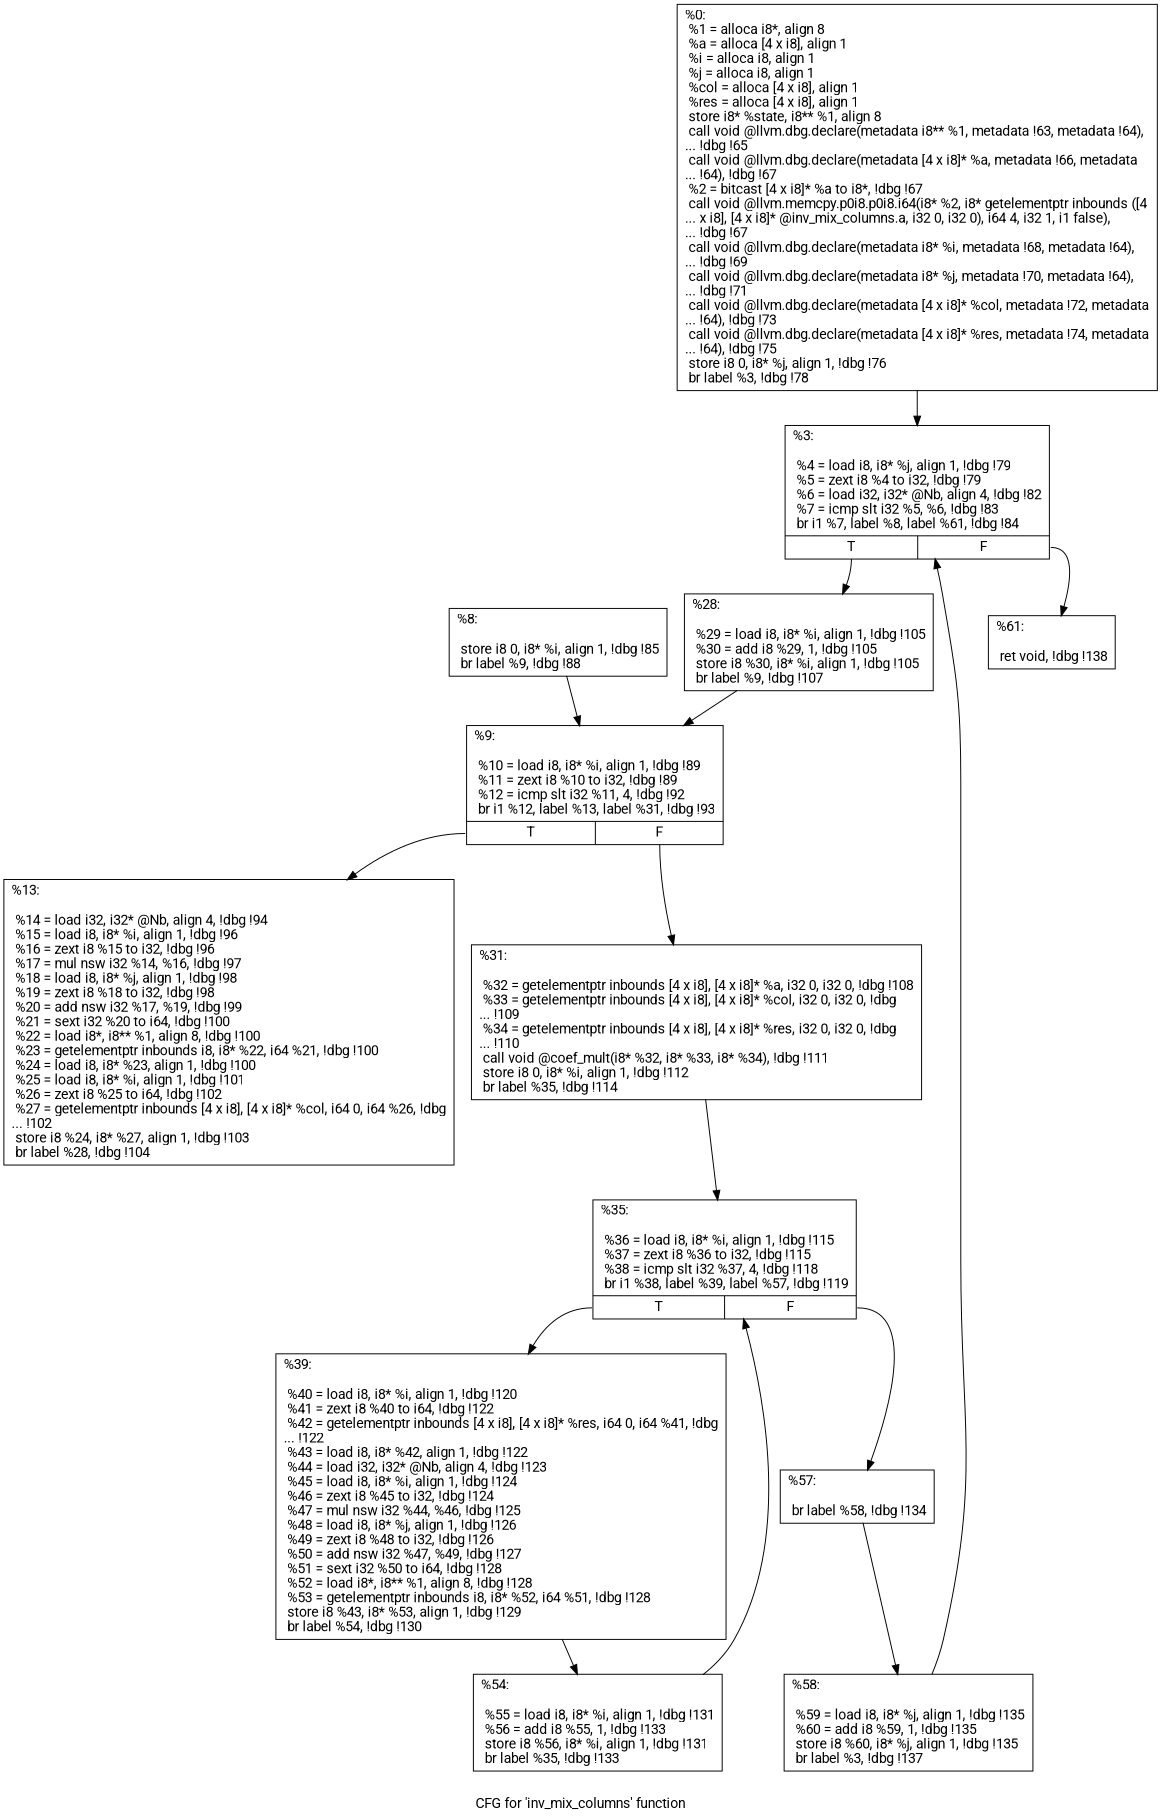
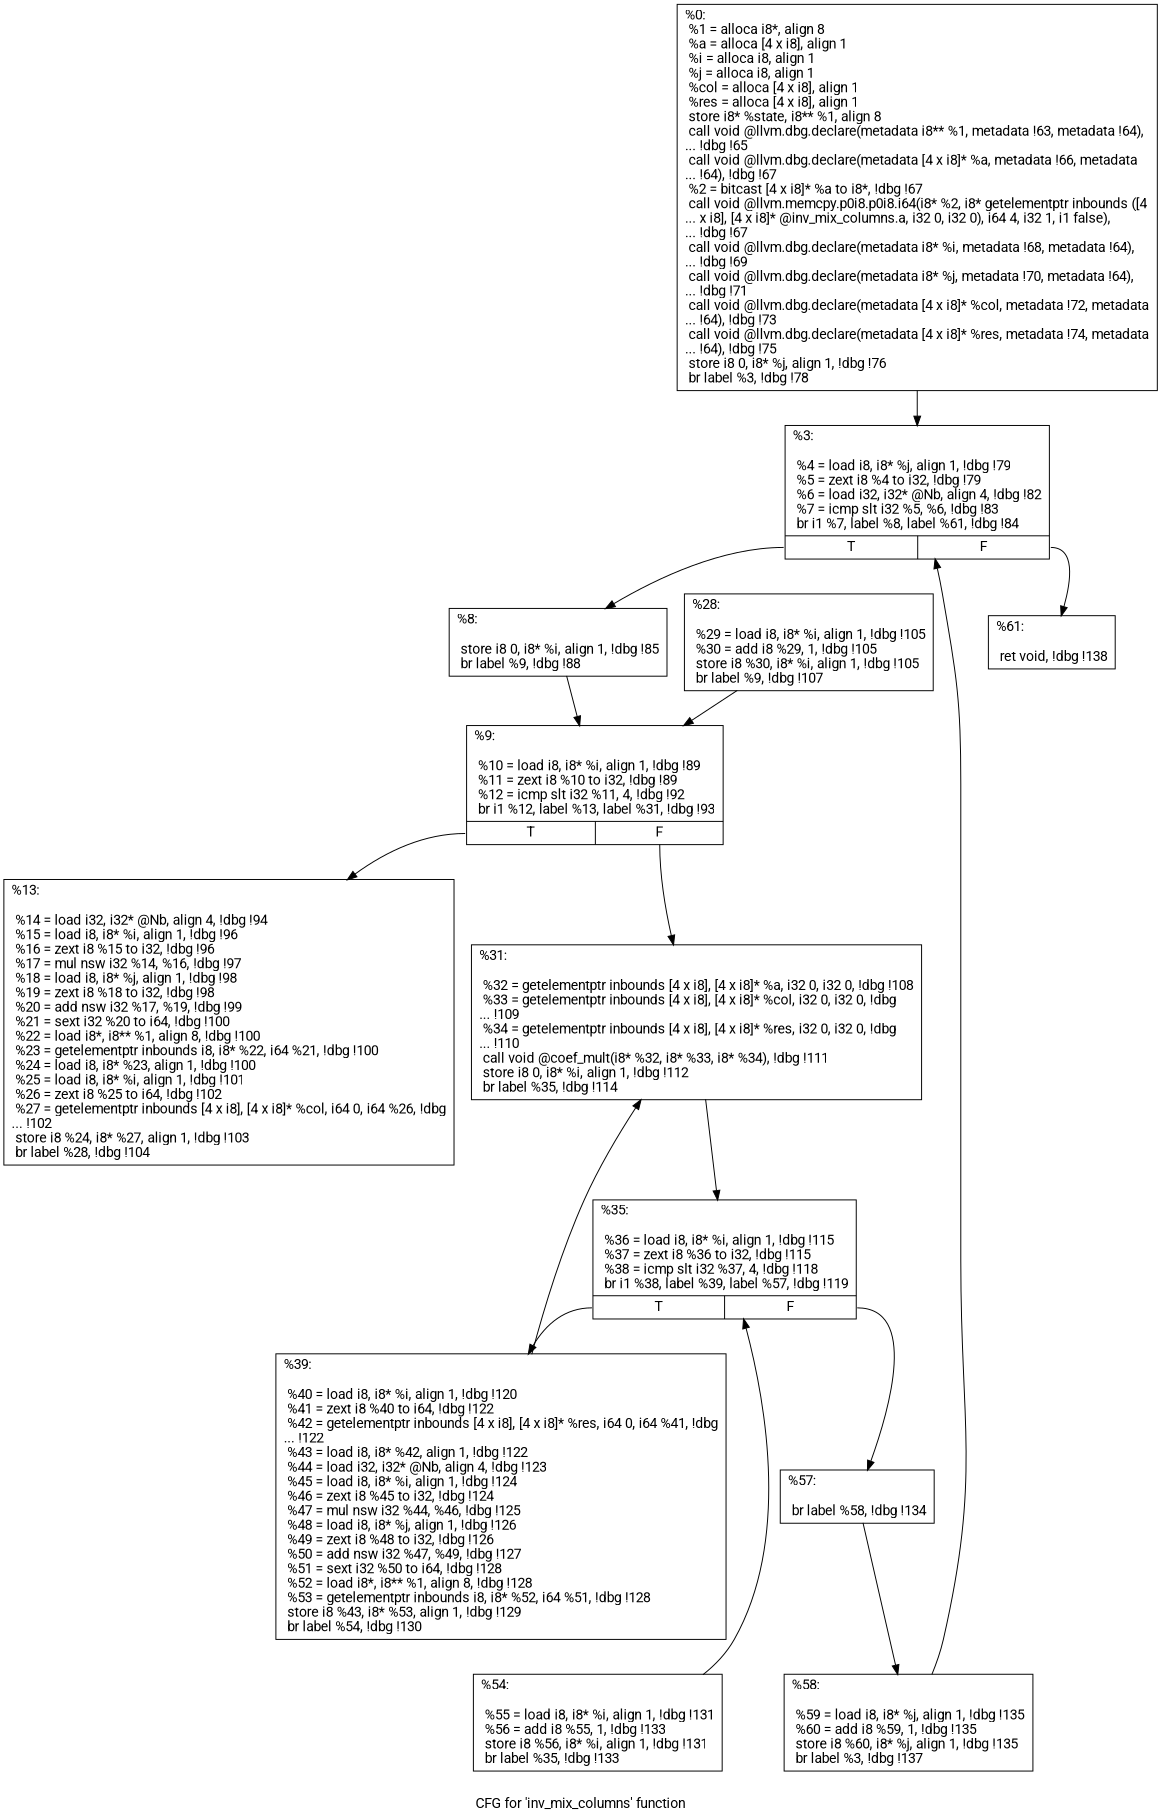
(850, 572) -> (695, 565)
(568, 1652) -> (573, 1227)
